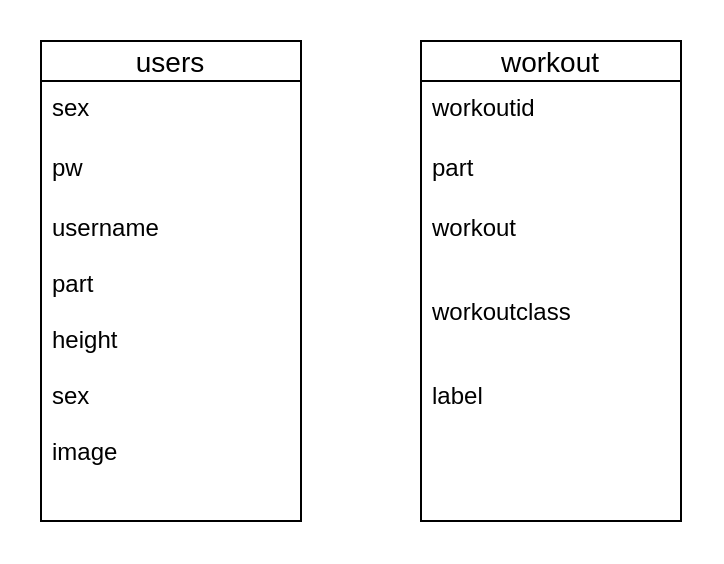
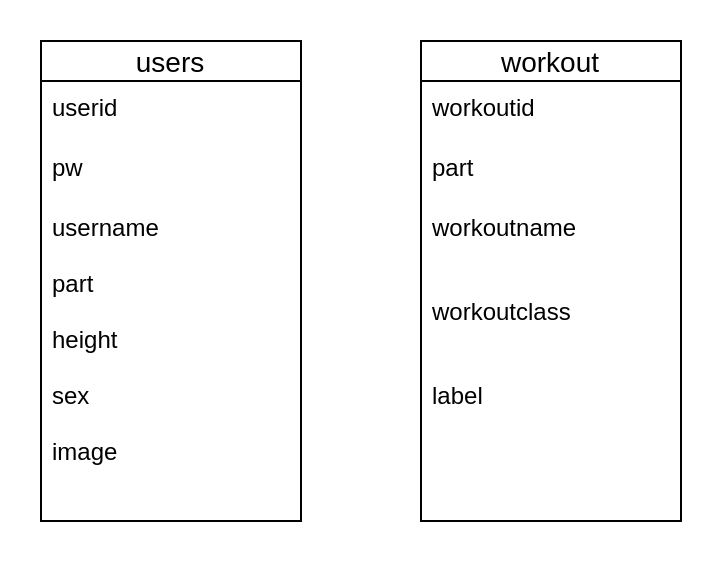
(72, 108) -> (89, 108)
(479, 228) -> (506, 228)
